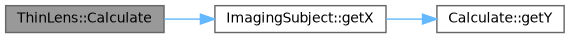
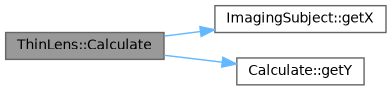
(404, 19) -> (193, 59)
